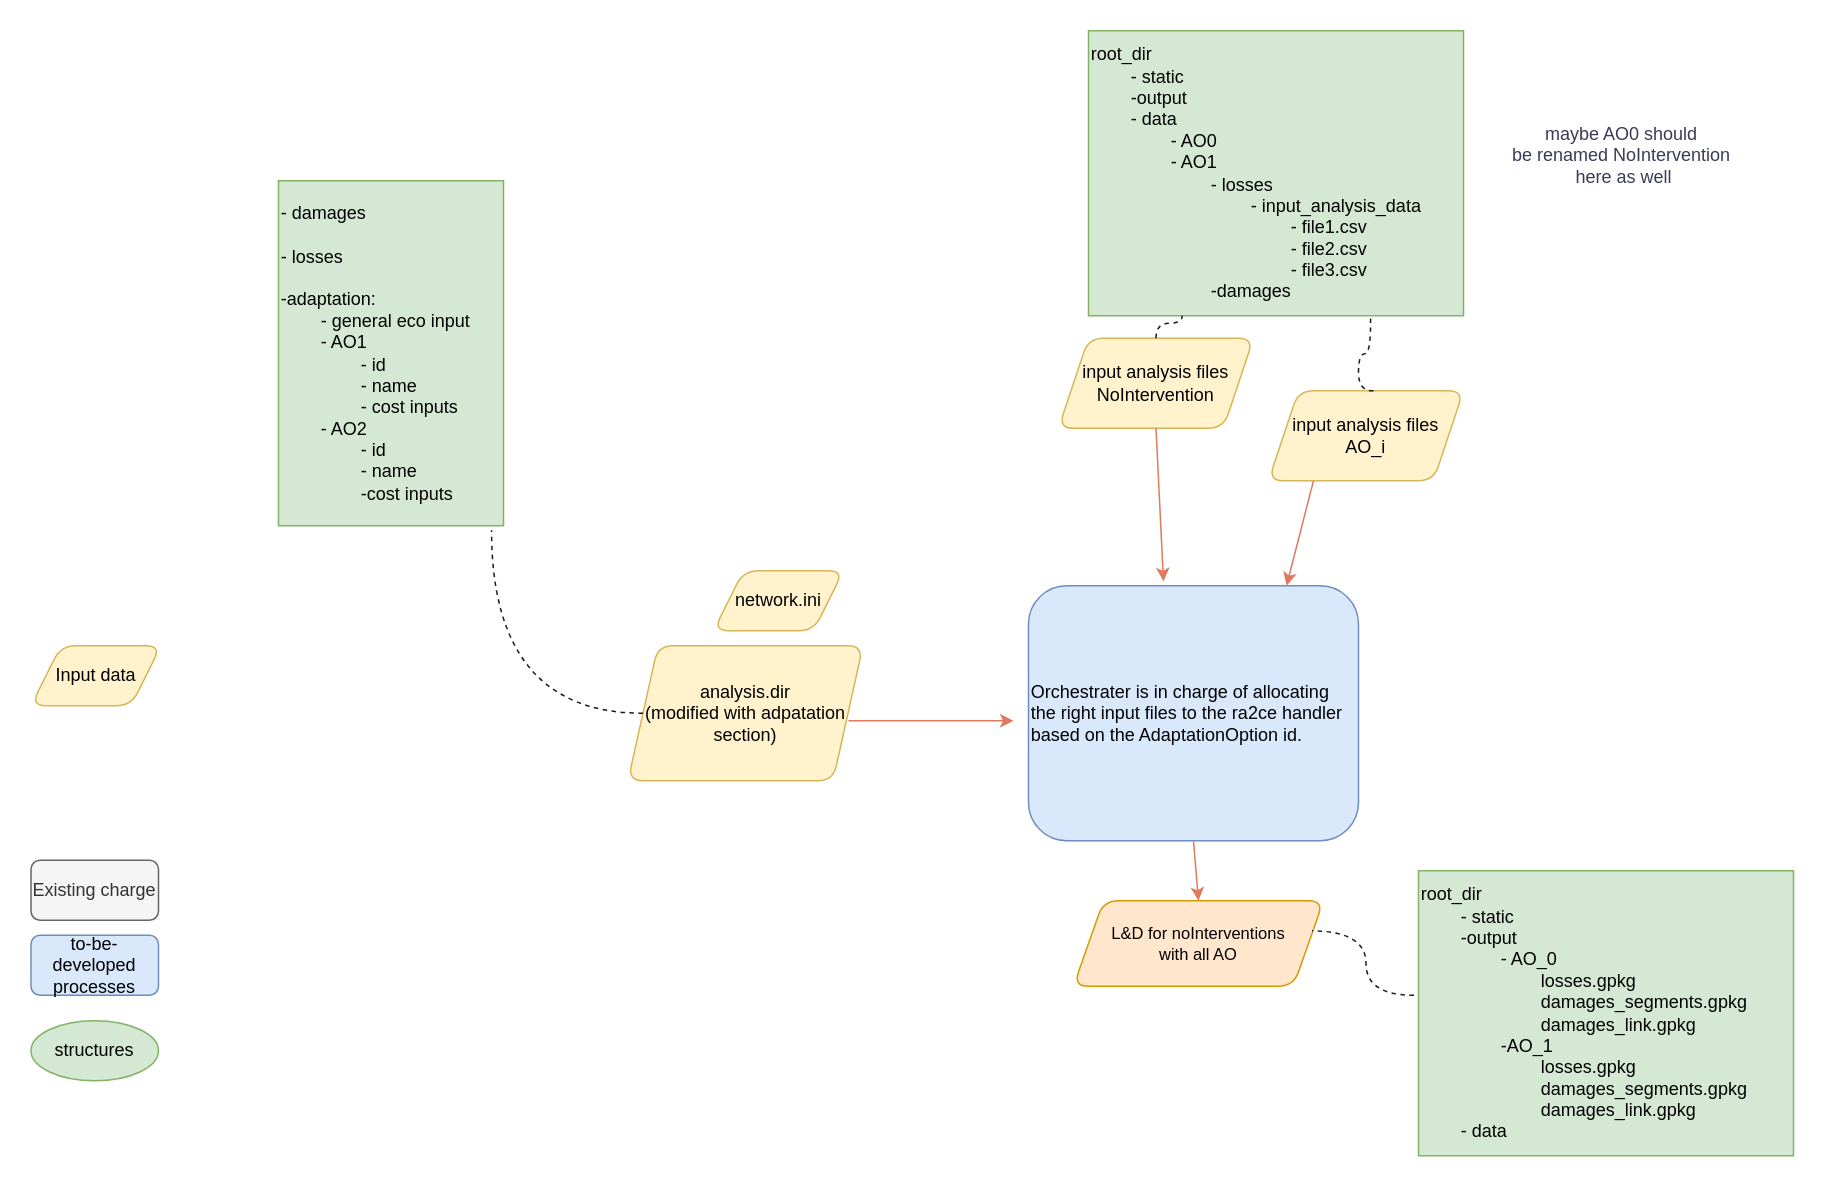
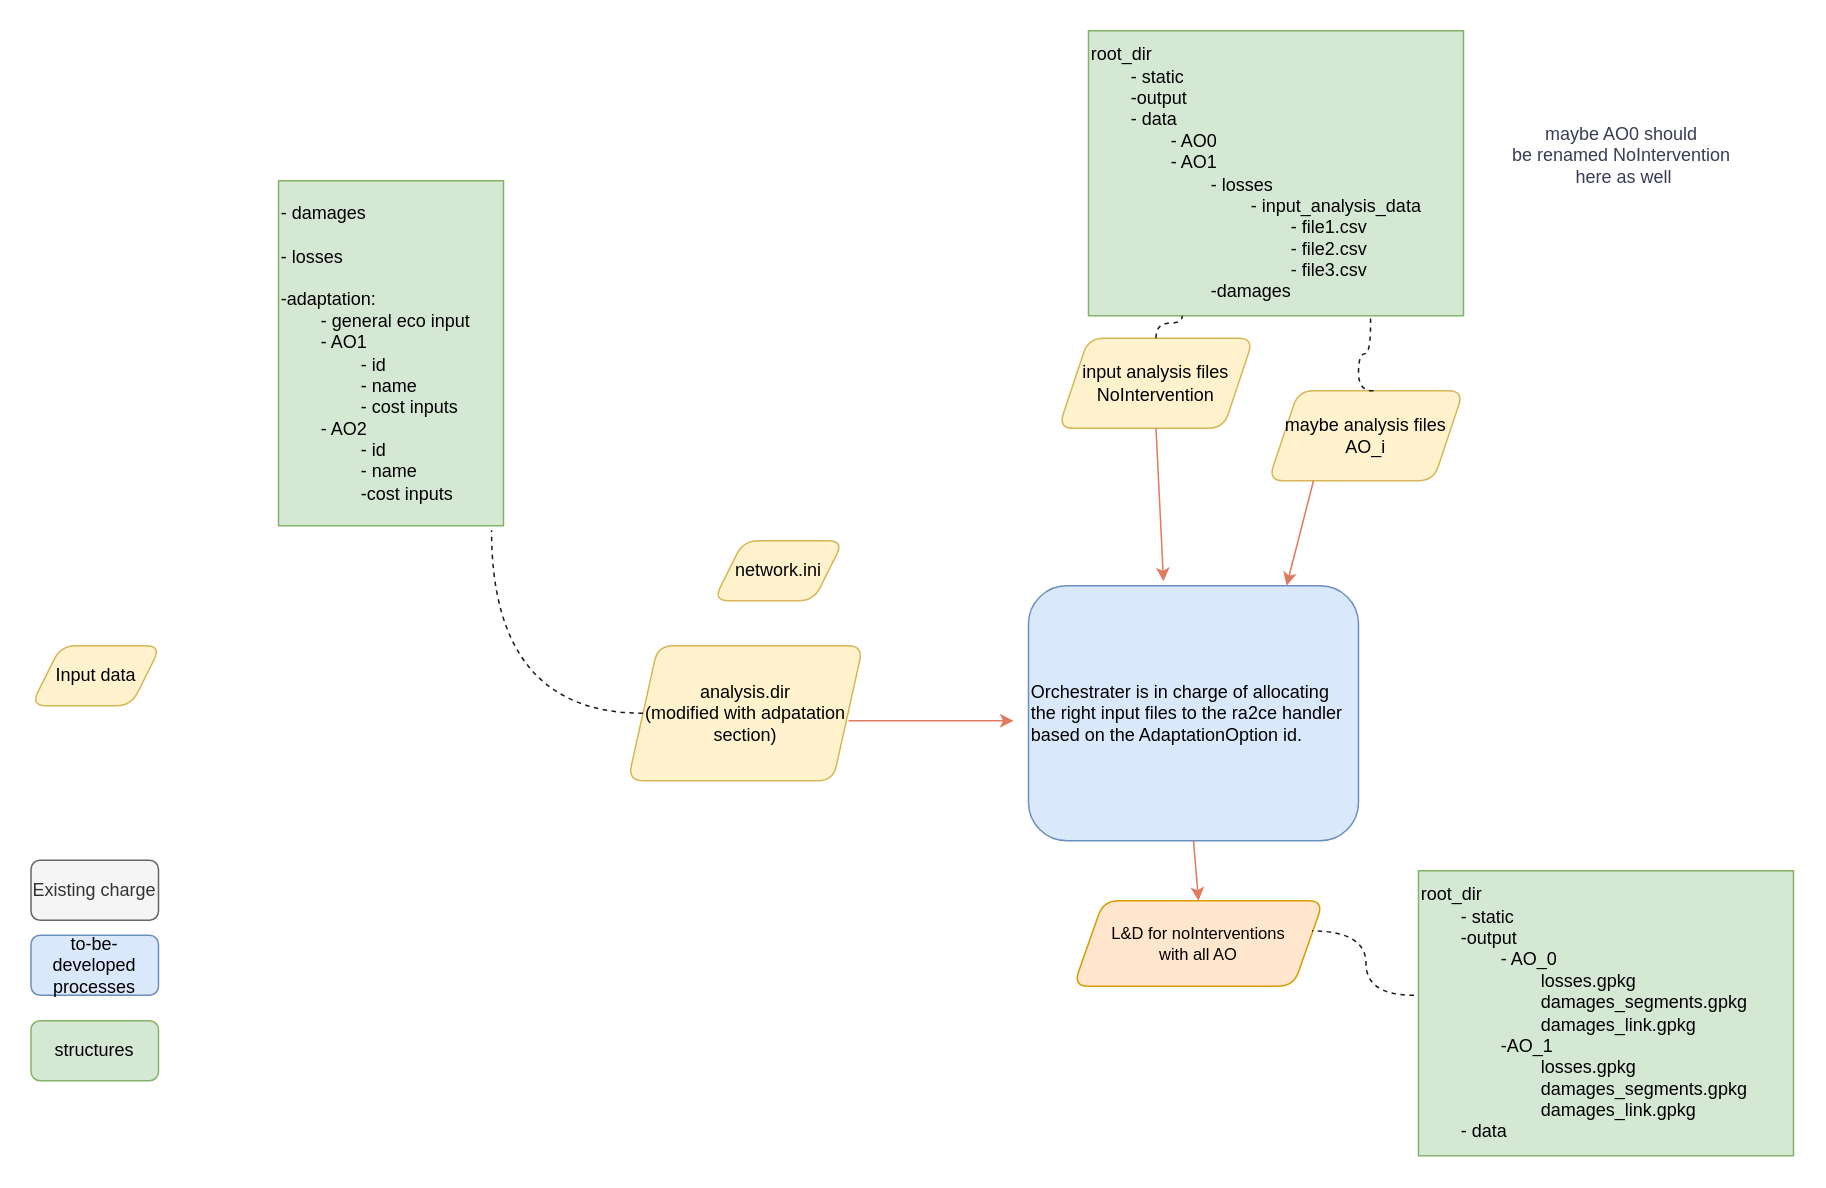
(1366, 436) -> (1366, 436)
(778, 601) -> (778, 571)
(95, 1051) -> (95, 1051)
